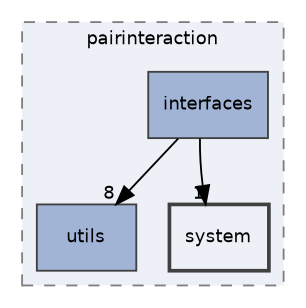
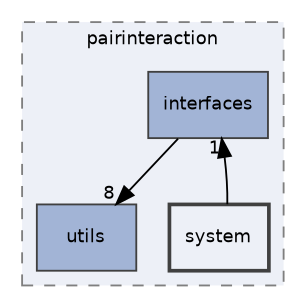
(201, 162) -> (227, 181)
